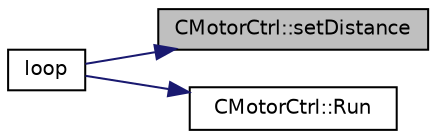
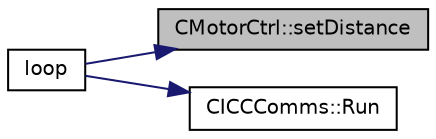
(293, 109) -> (293, 109)
